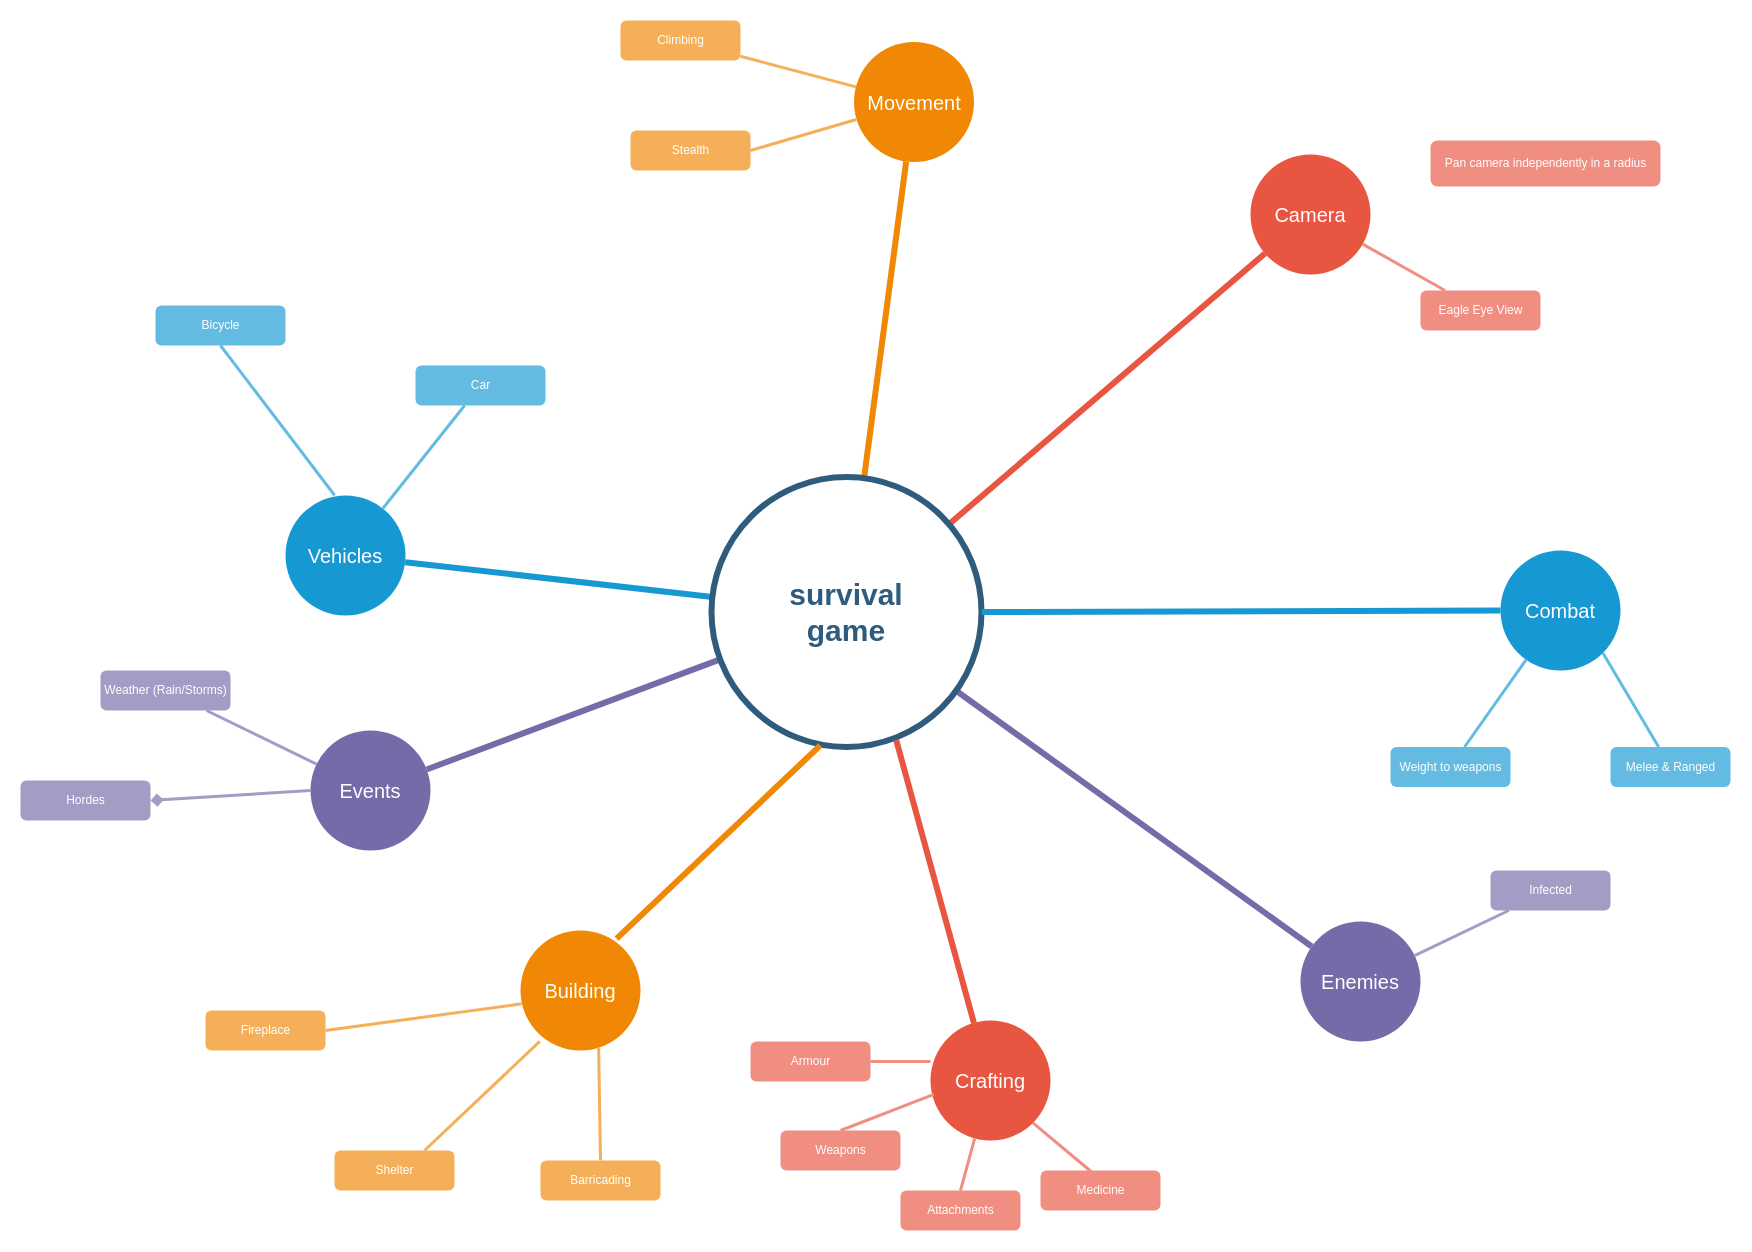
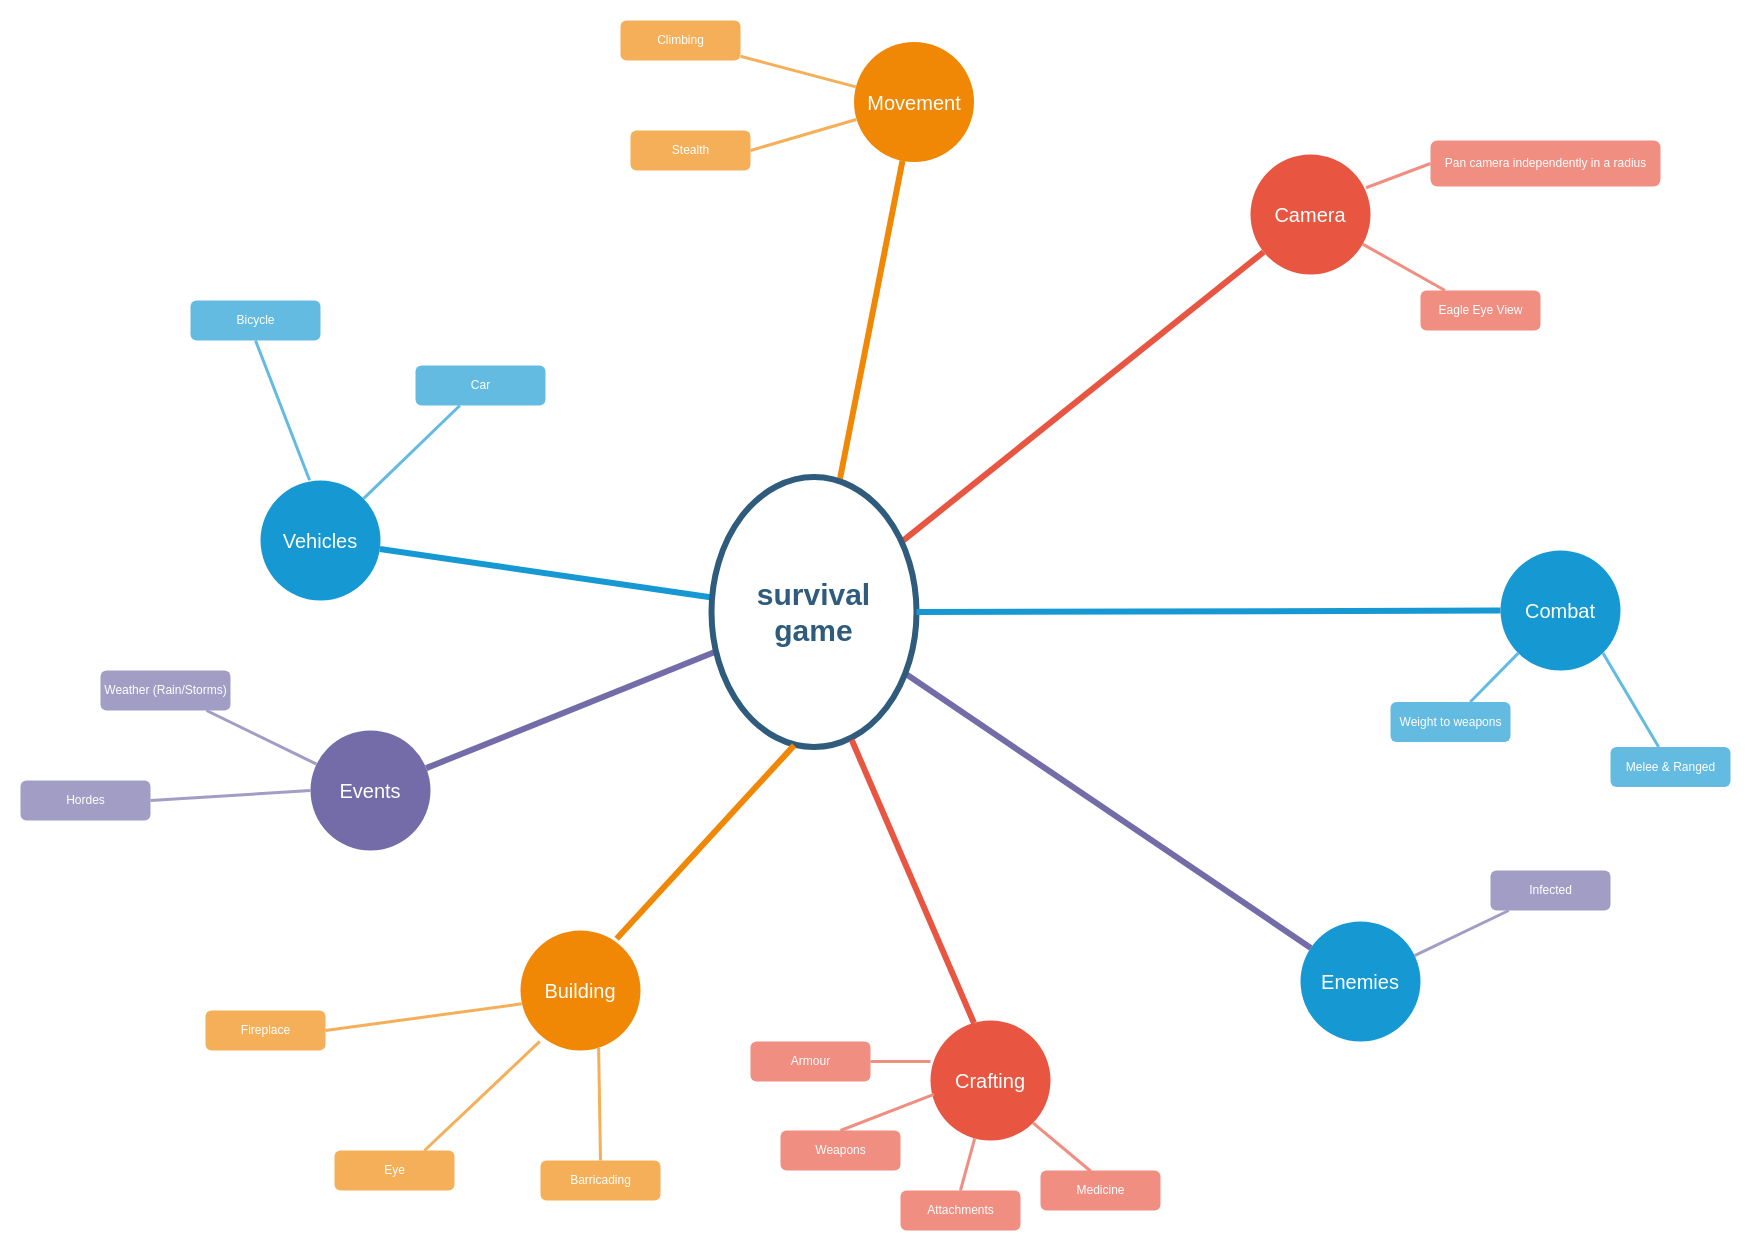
none -> (1398, 176)
(221, 326) -> (256, 321)
(346, 556) -> (321, 541)
(847, 612) -> (814, 612)
(1451, 767) -> (1451, 722)
(163, 800) -> (157, 800)
(1361, 982) -> (1361, 982)
(395, 1171) -> (395, 1171)
